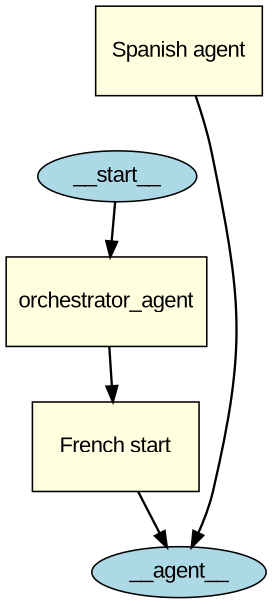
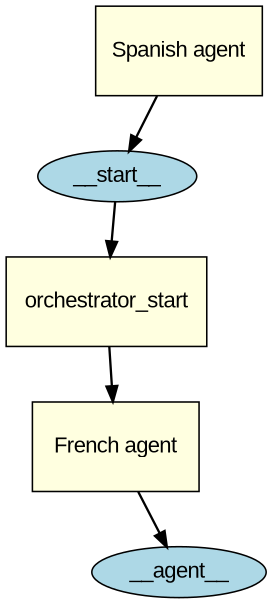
(106, 302) -> (106, 302)
(236, 315) -> (147, 117)
(116, 447) -> (116, 447)
